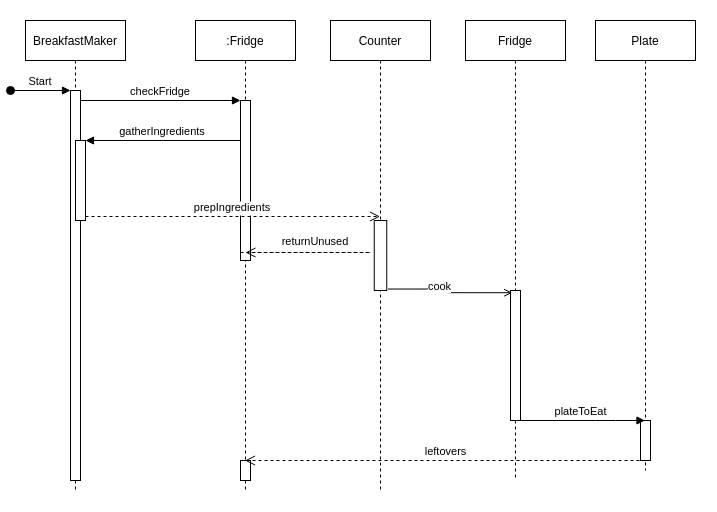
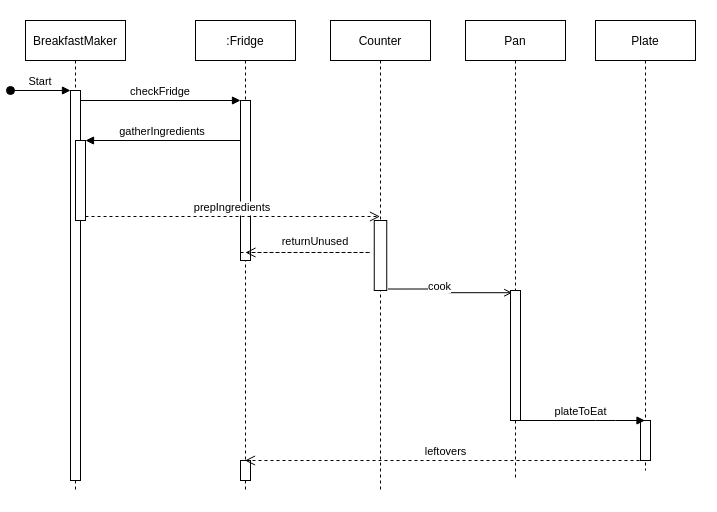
(515, 41) -> (515, 41)
